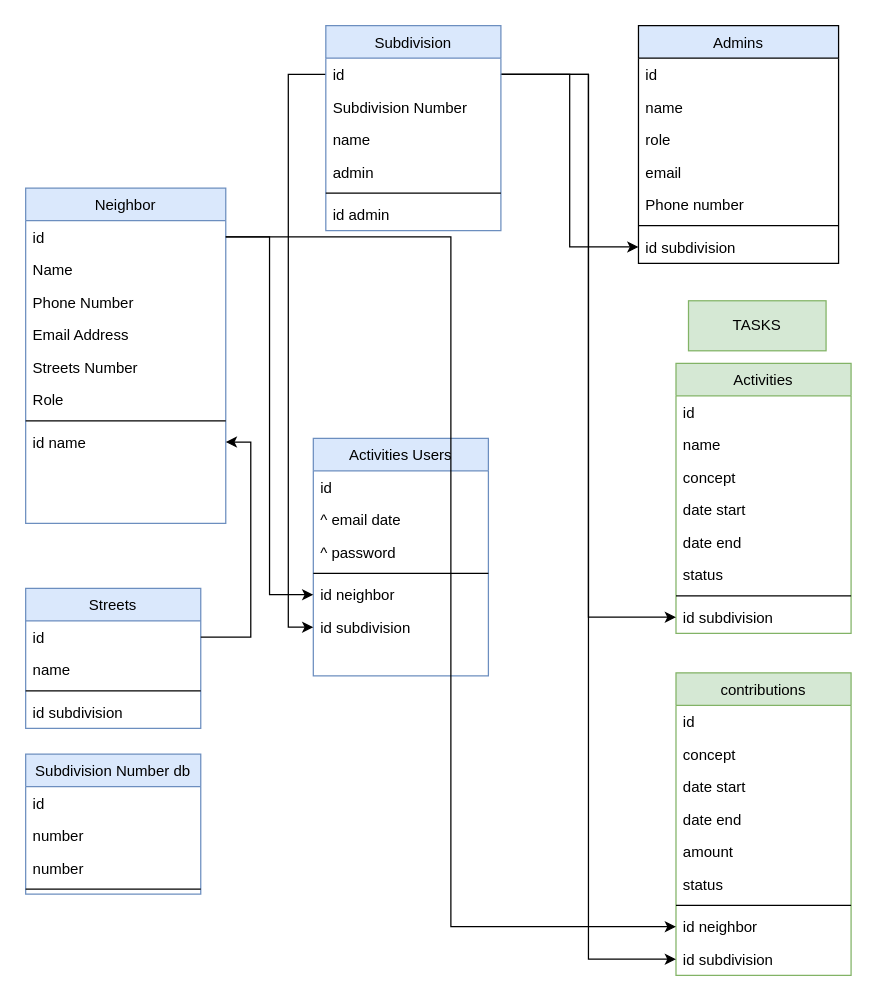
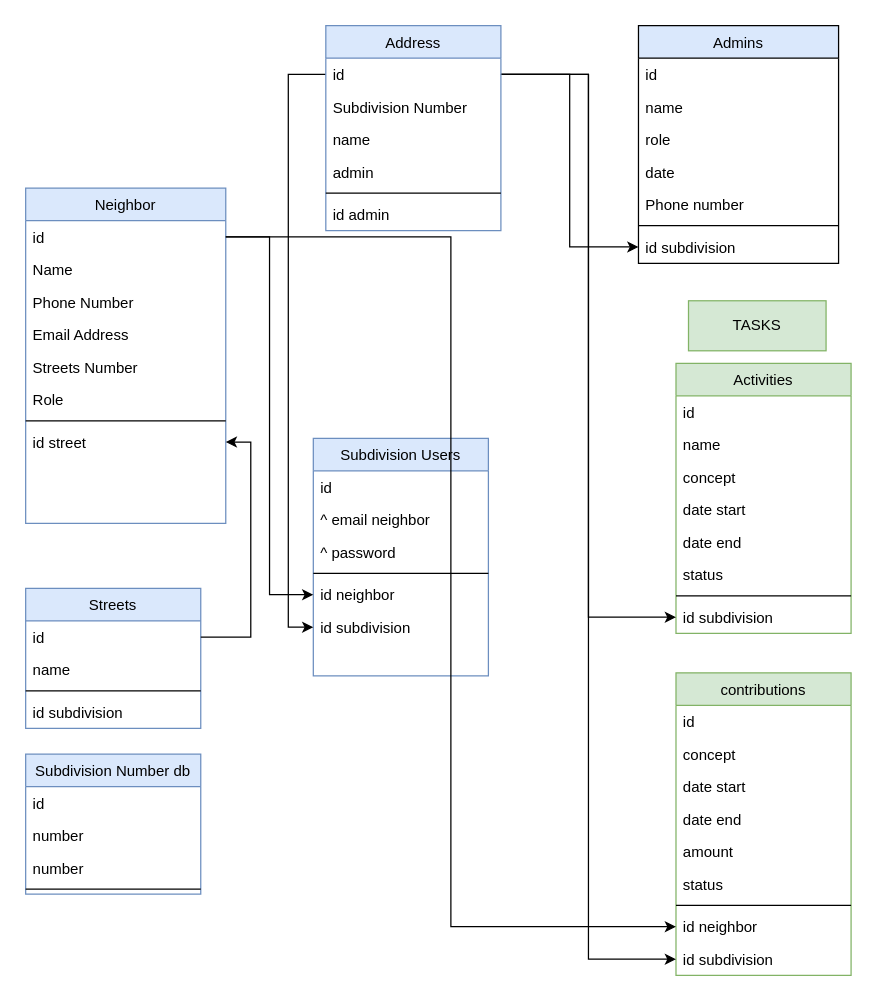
(413, 43) -> (413, 43)
(662, 173) -> (662, 173)
(58, 443) -> (66, 443)
(400, 455) -> (400, 455)
(363, 520) -> (377, 520)
